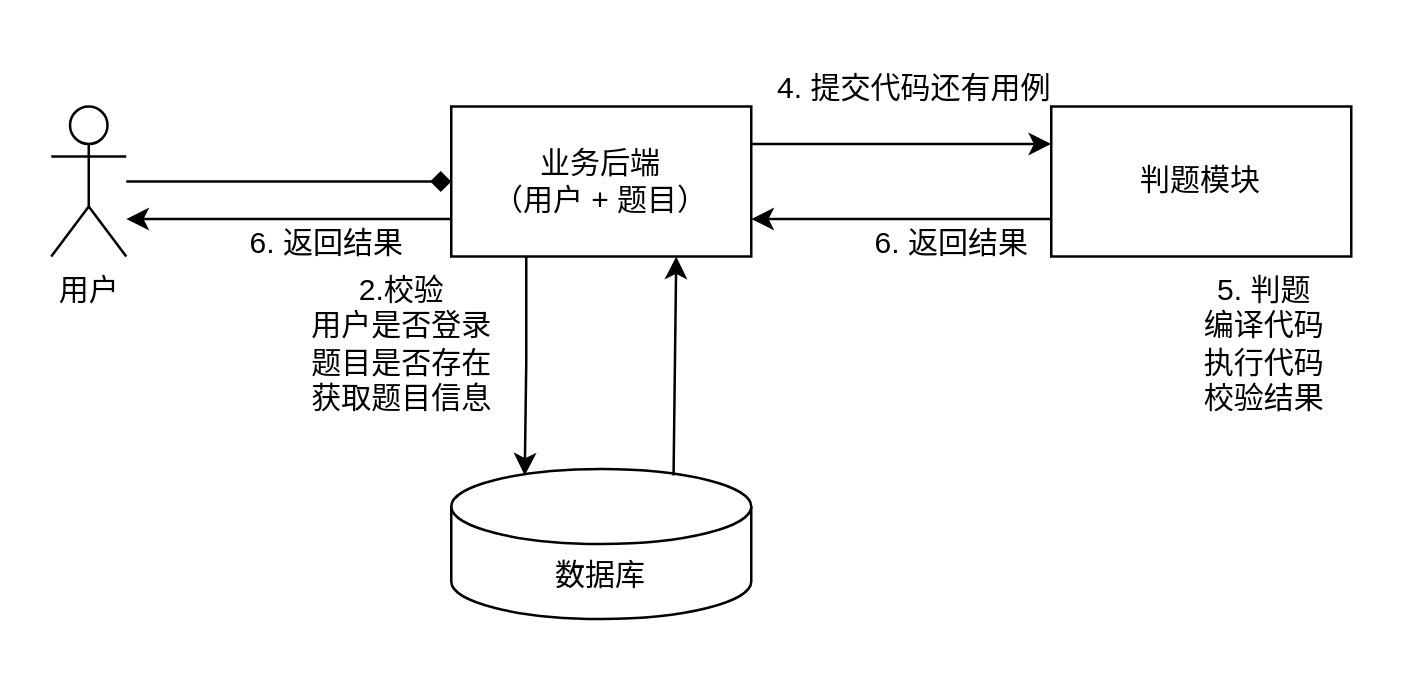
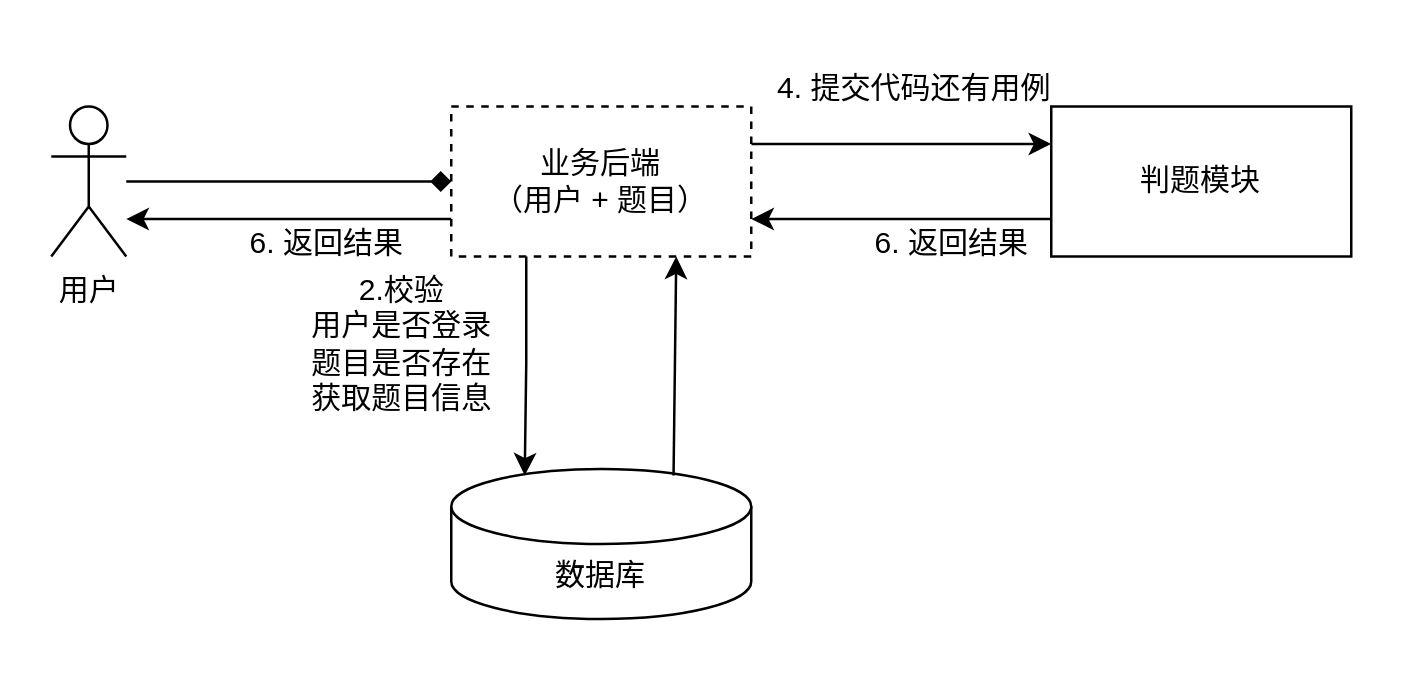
(601, 181) -> (601, 181)
(1264, 344) -> none
